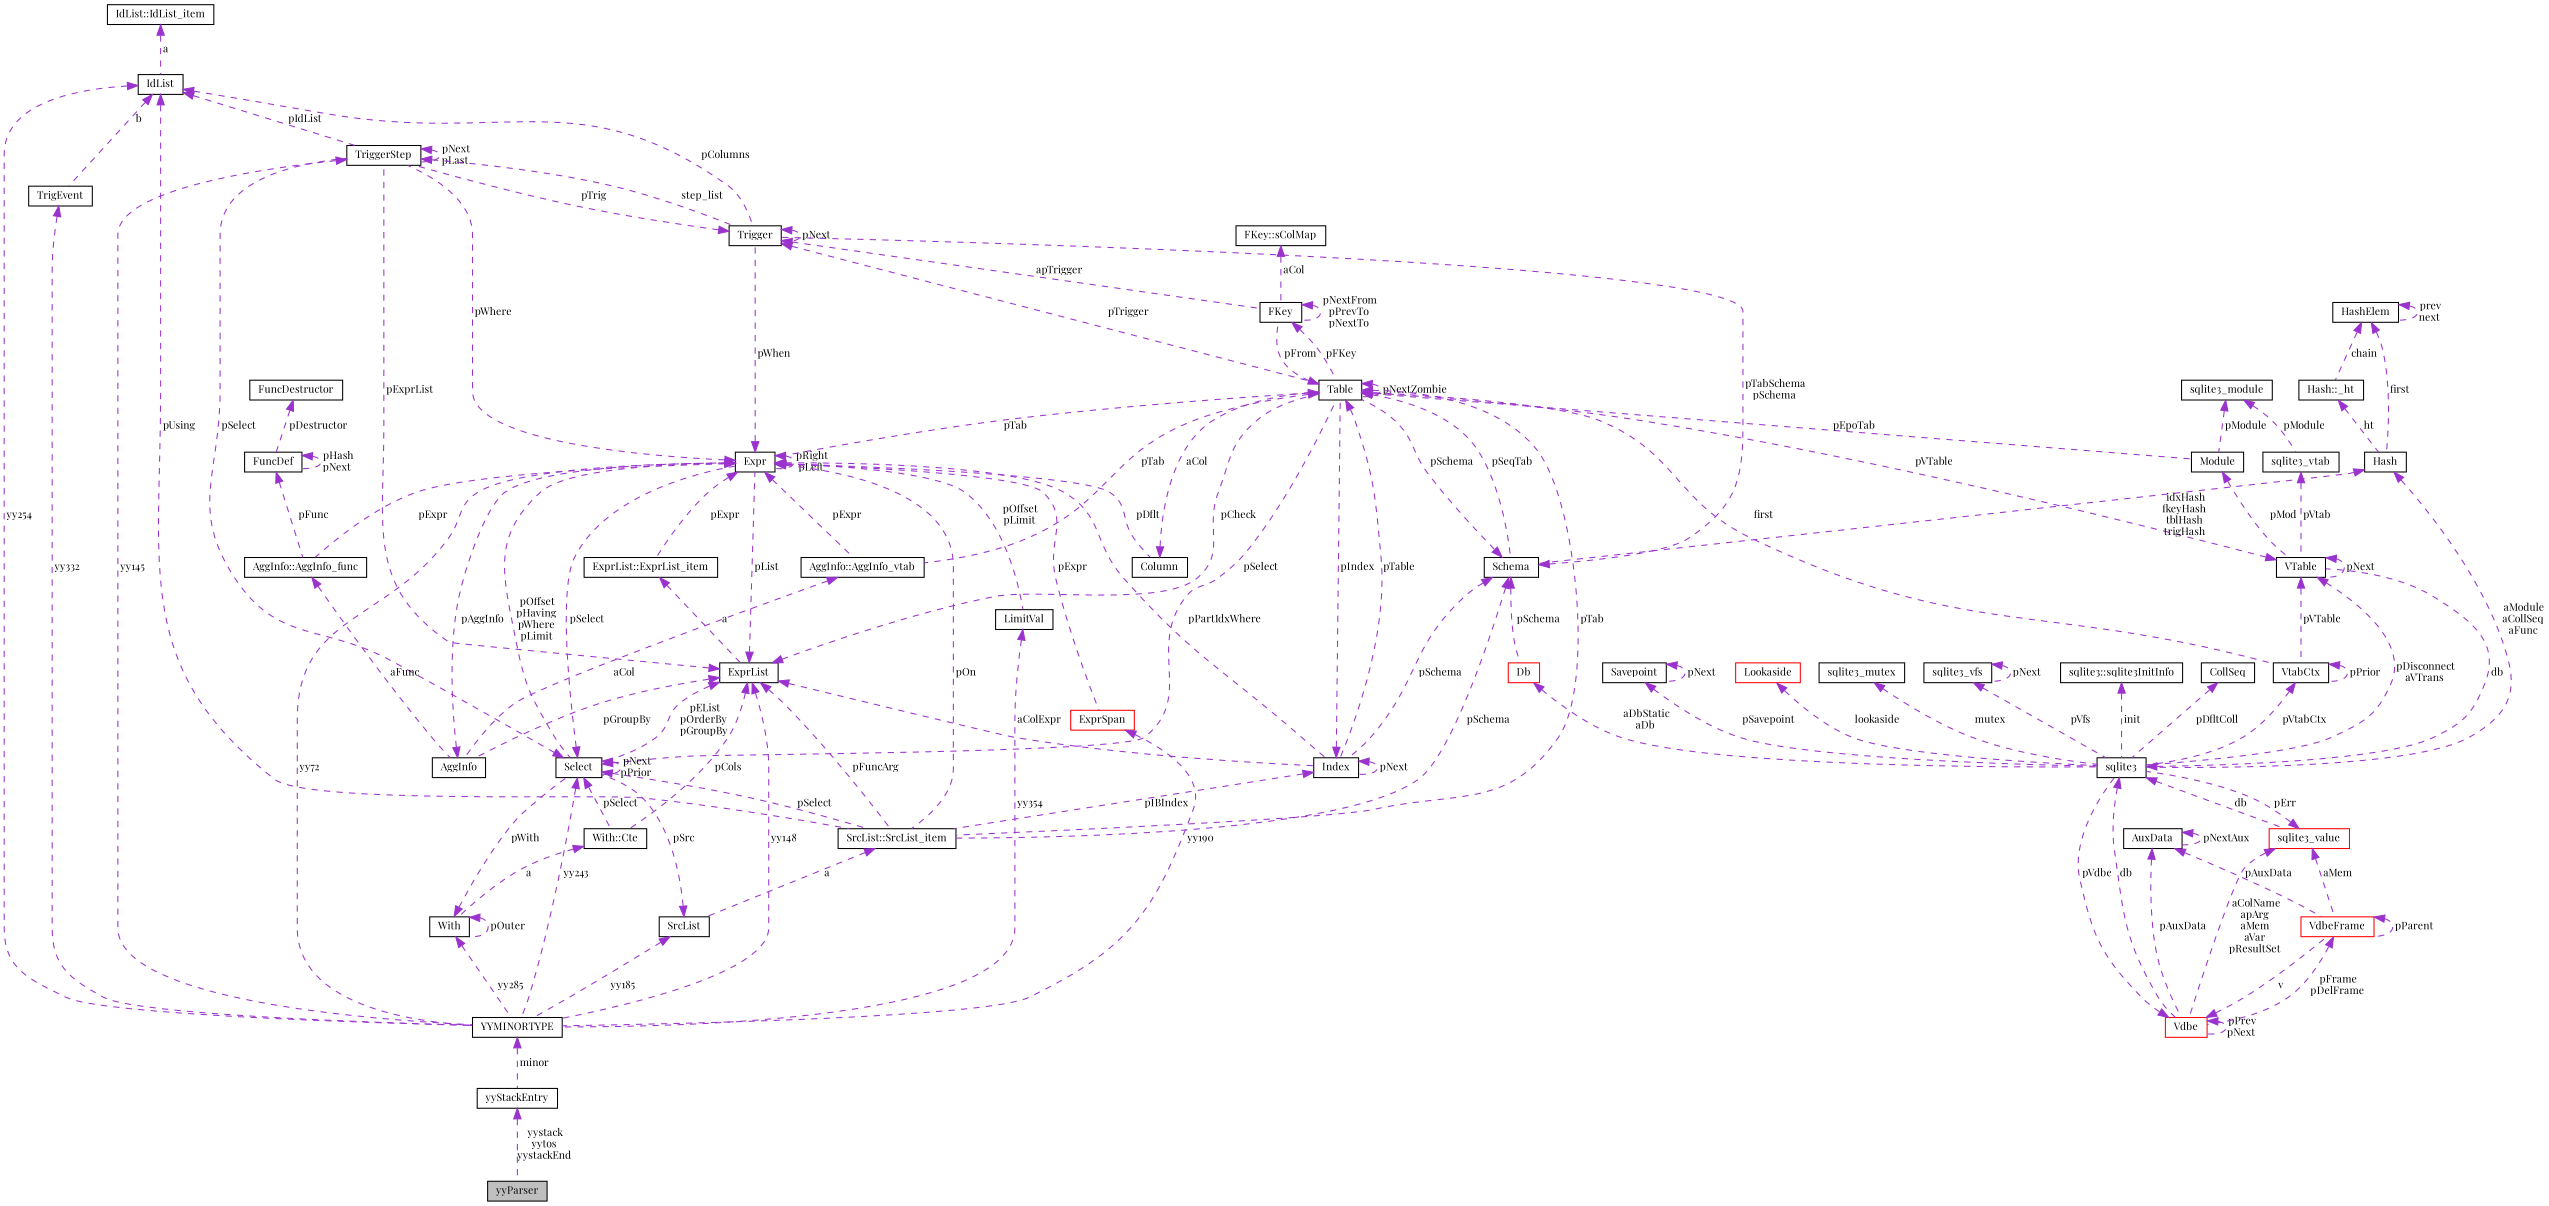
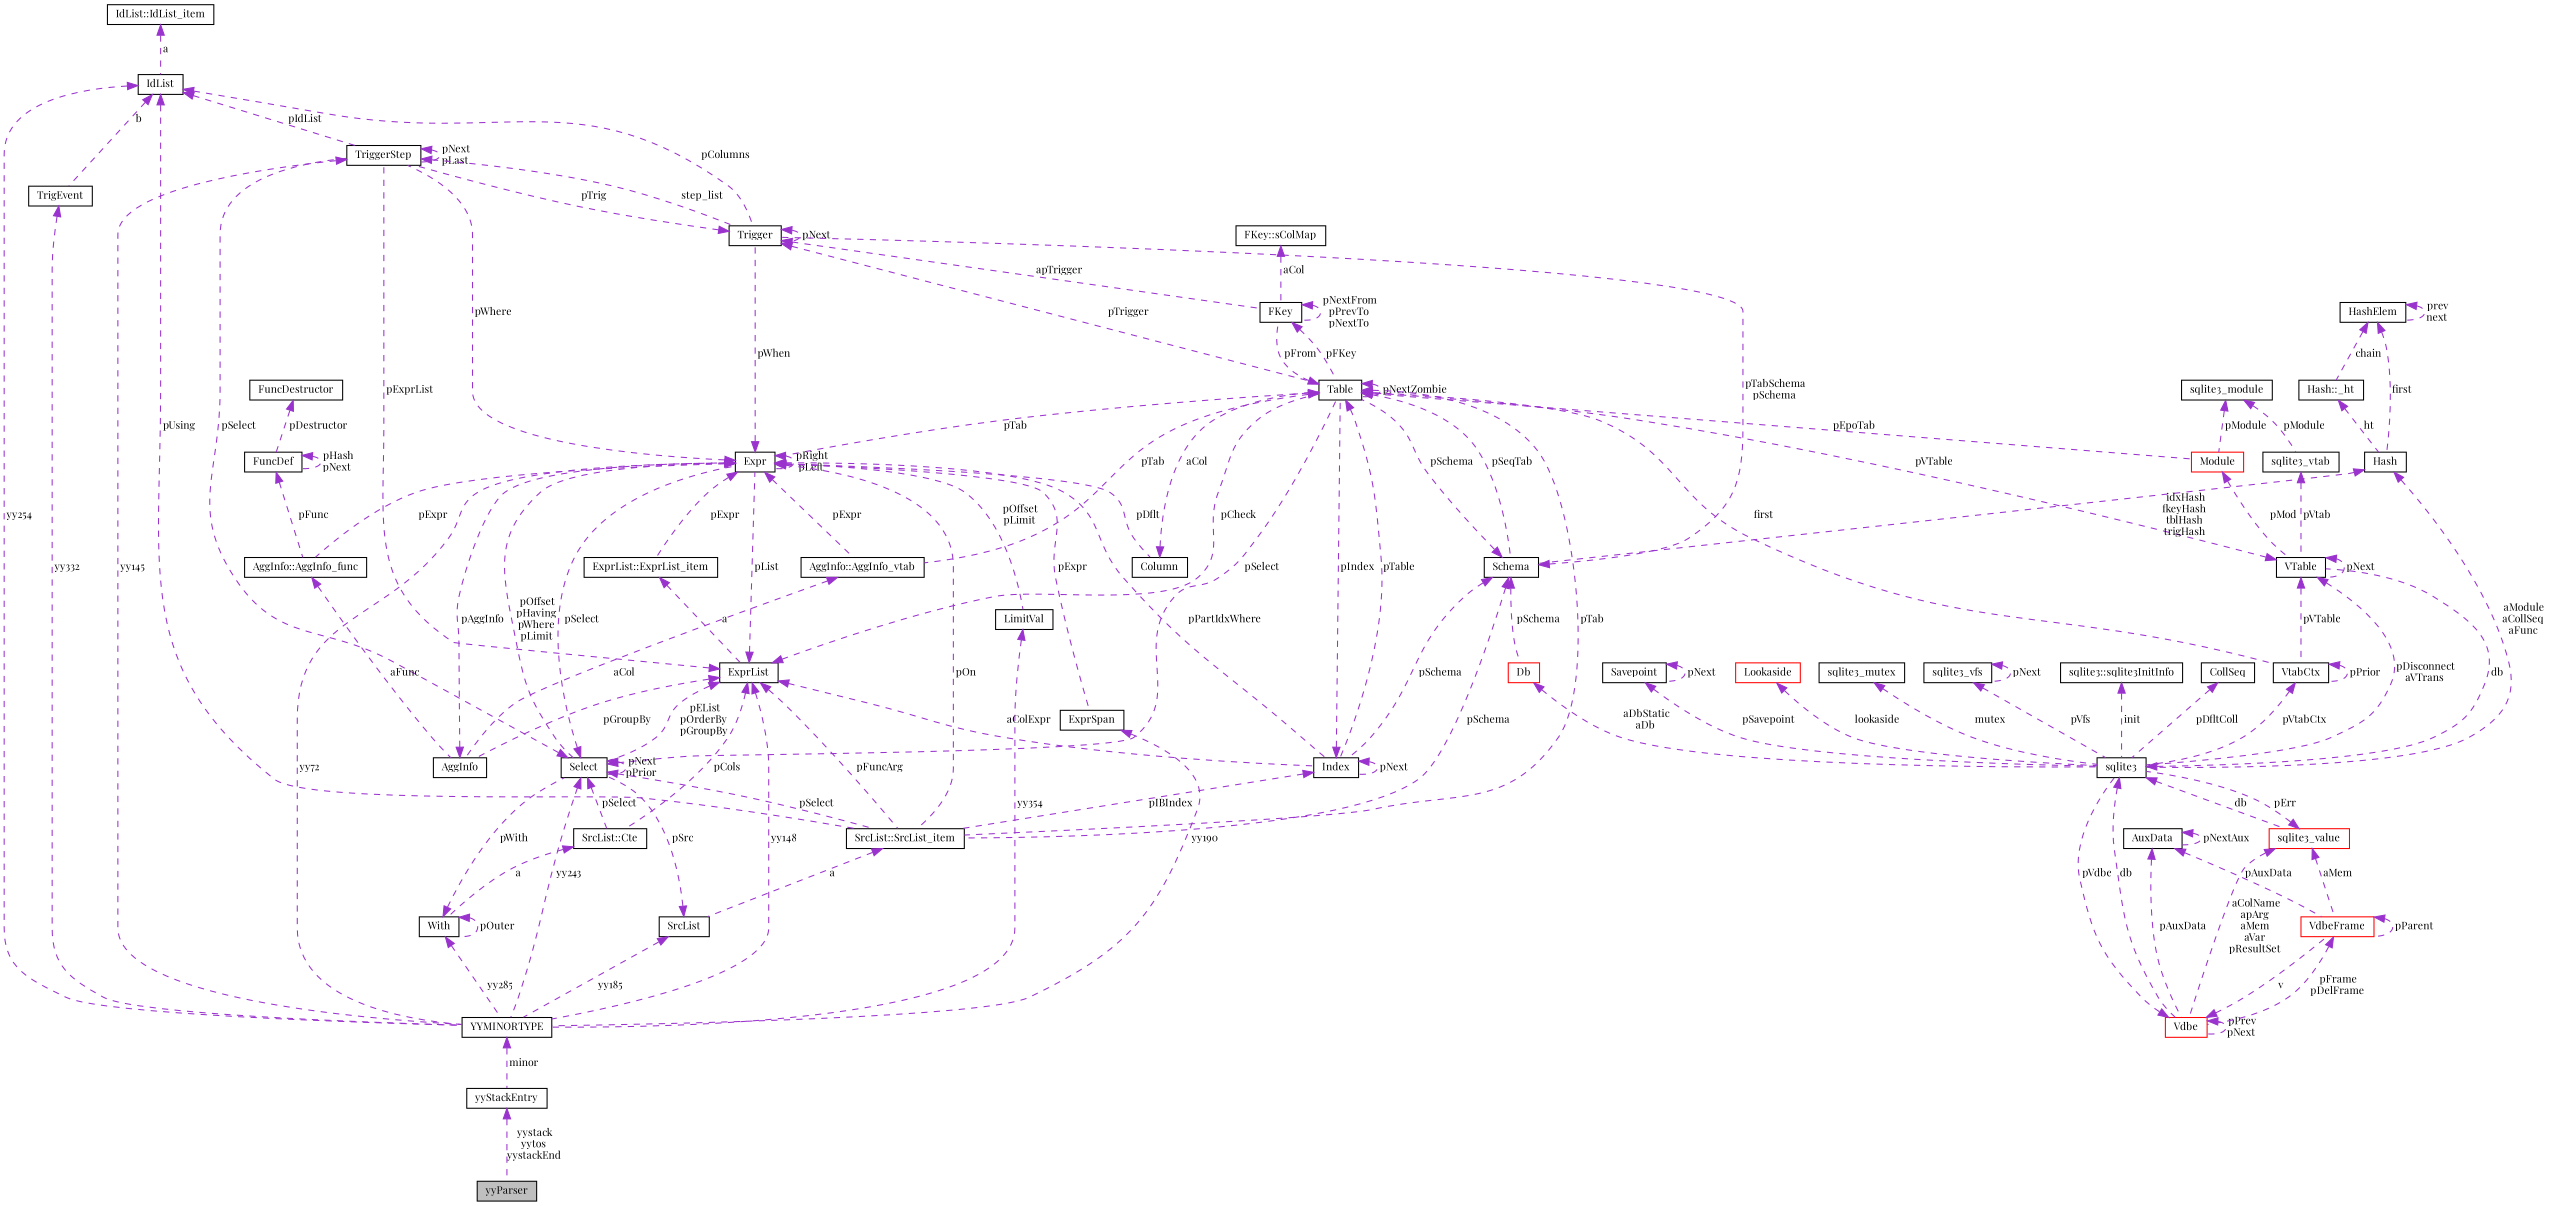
(2218, 462) -> (2218, 462)
(1103, 720) -> (1092, 720)
(615, 839) -> (610, 839)
